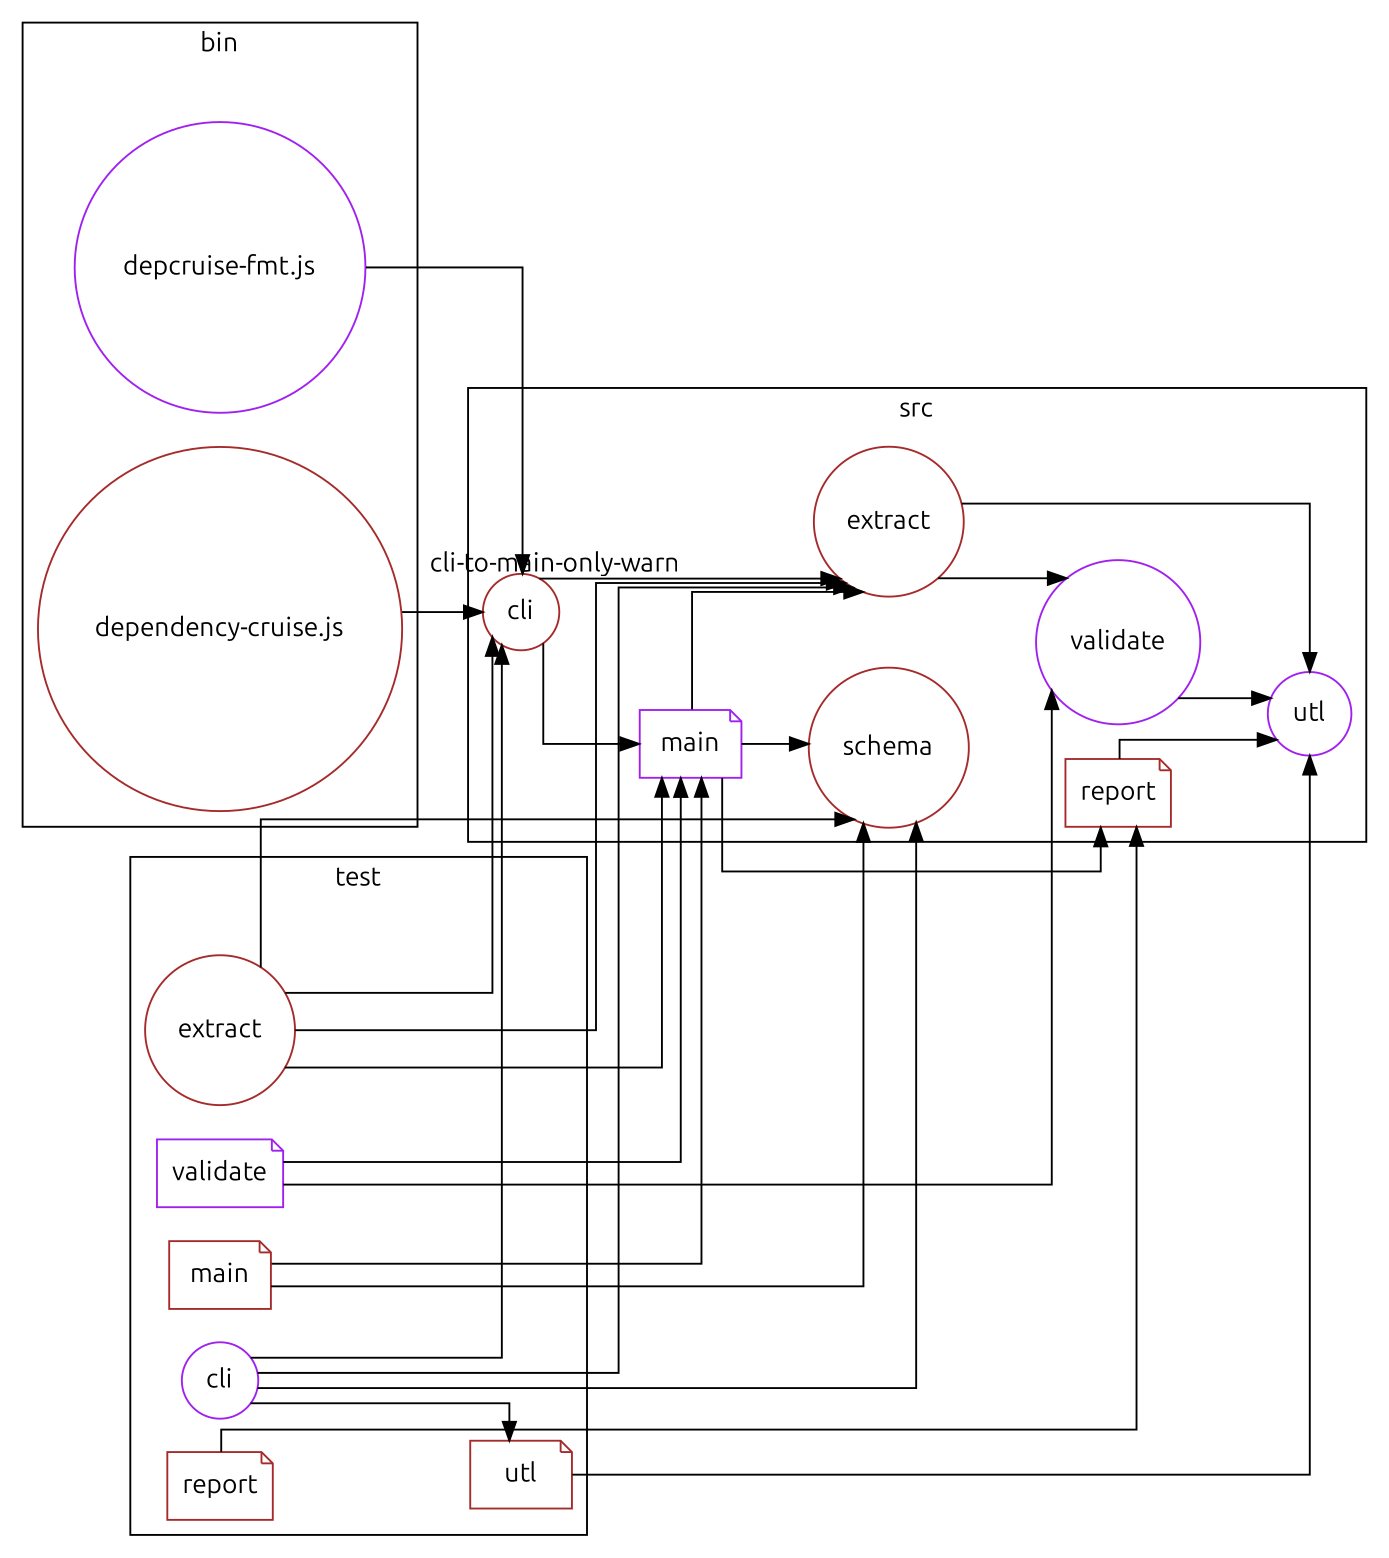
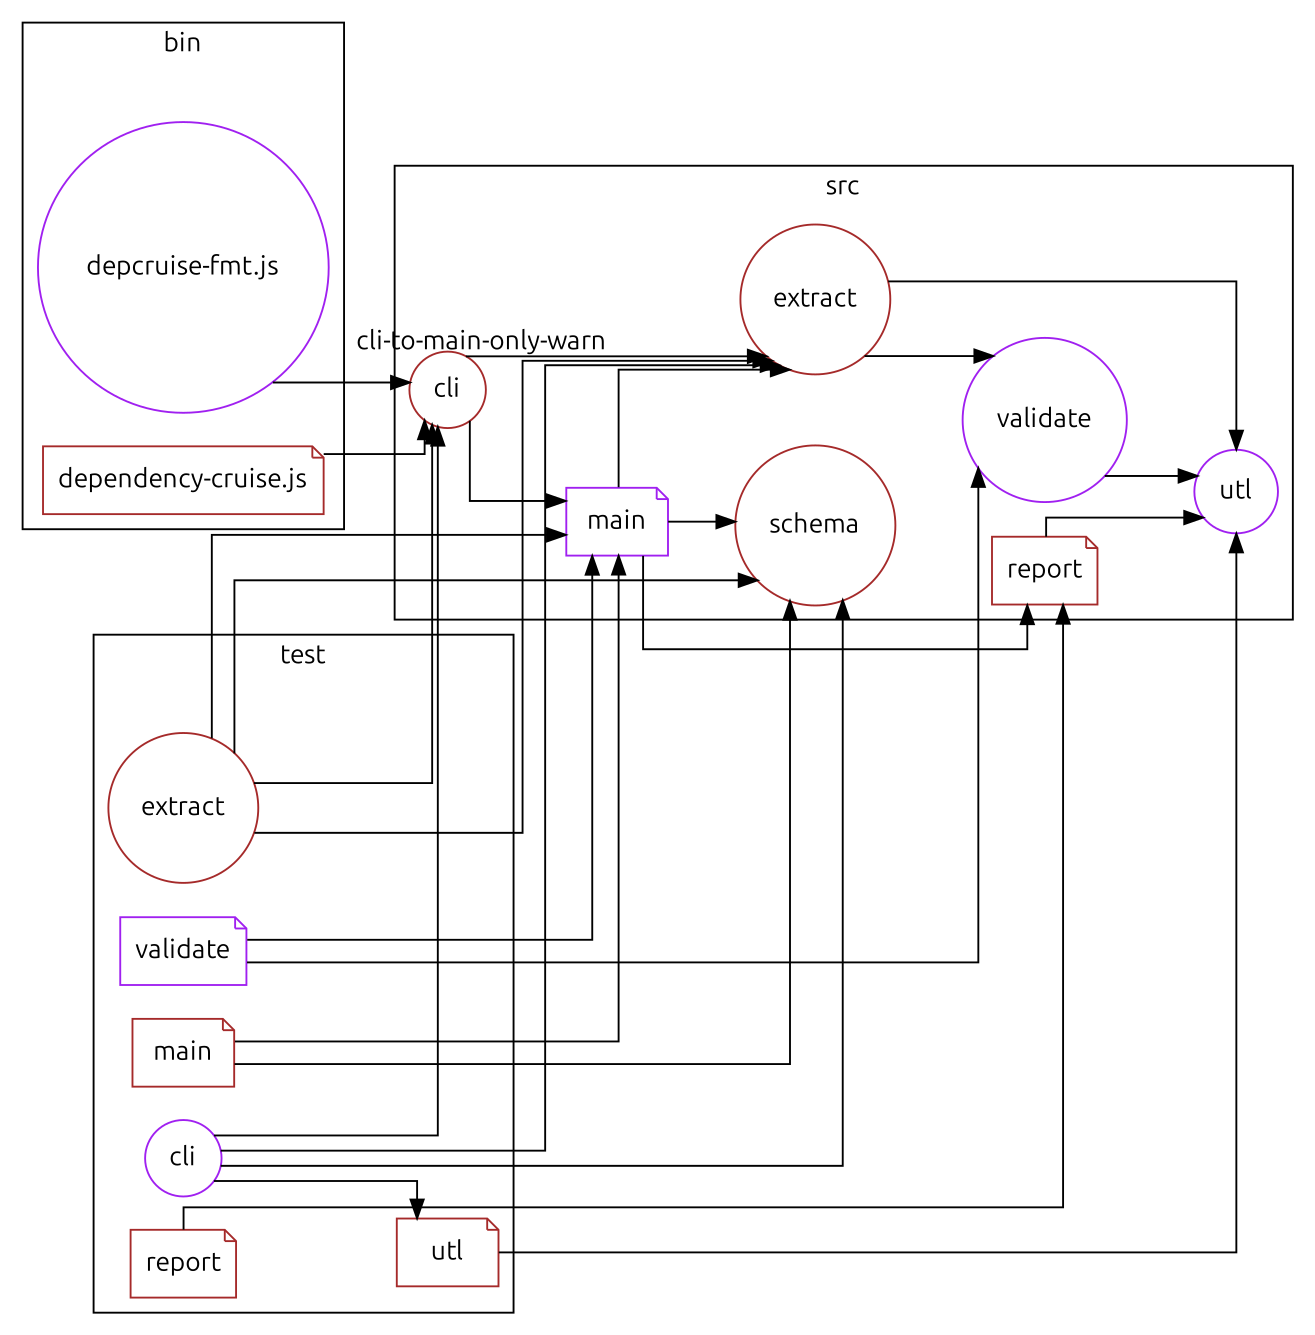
(220, 629) -> (183, 480)
